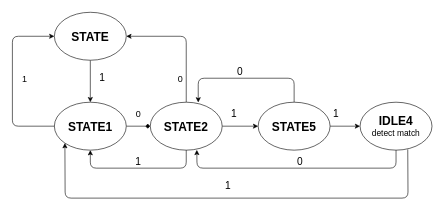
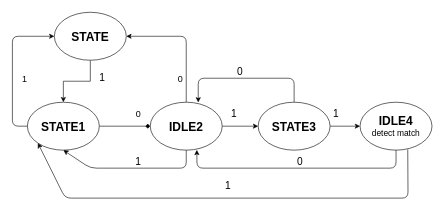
(90, 126) -> (63, 126)
(186, 126) -> (186, 126)
(294, 126) -> (294, 126)
